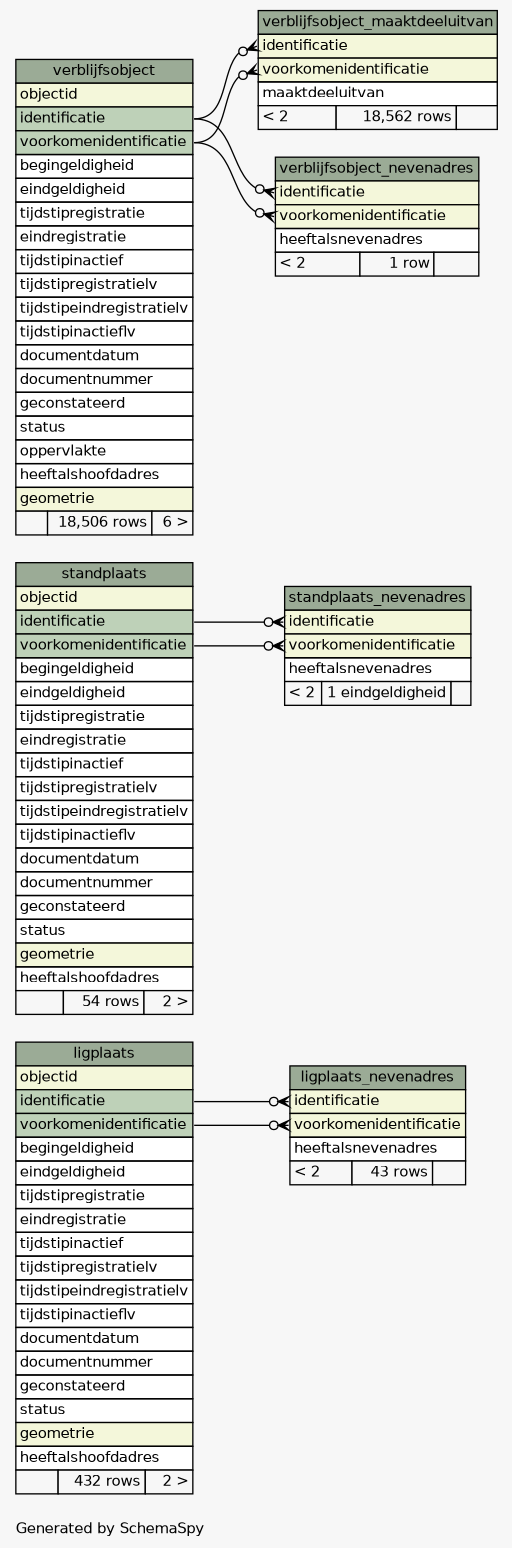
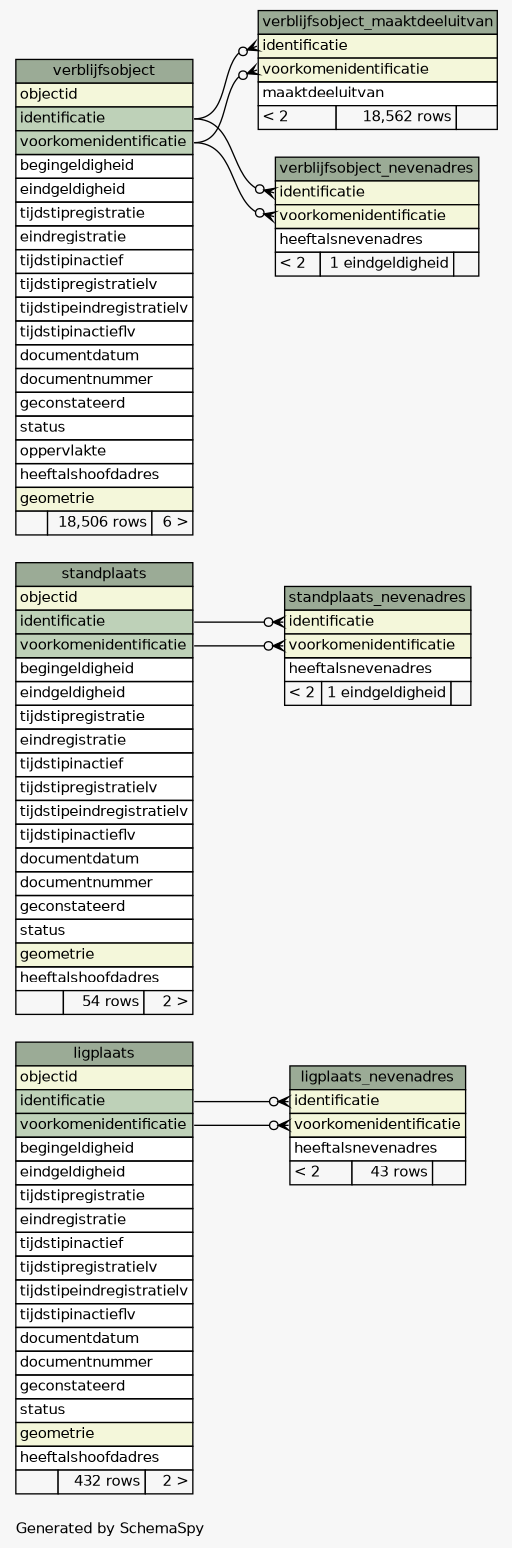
(409, 264) -> (390, 264)
